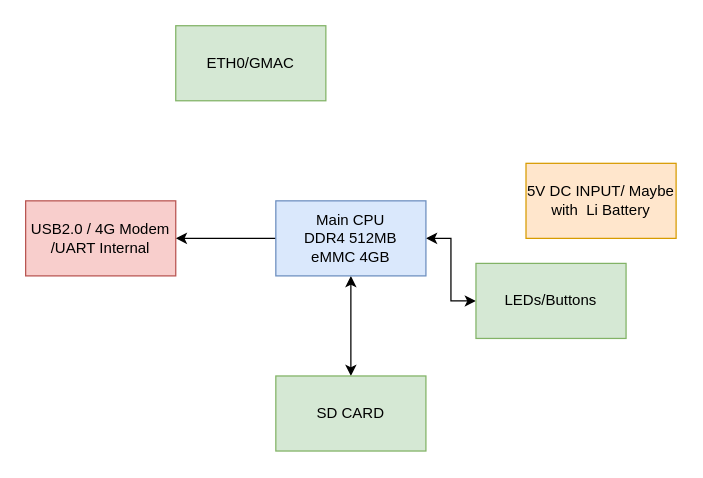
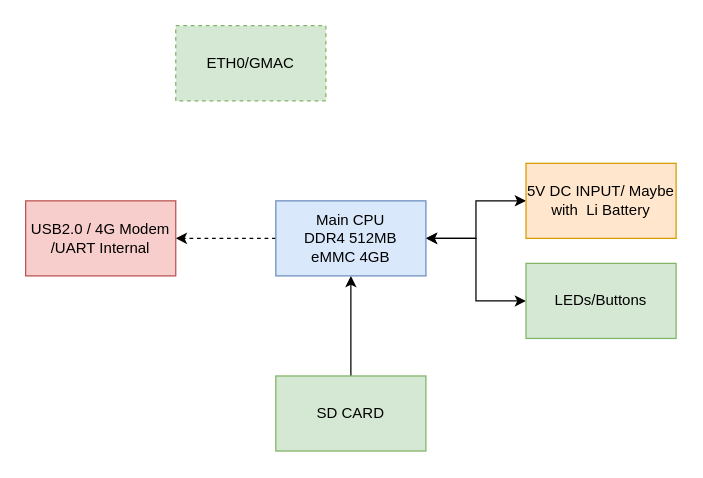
(251, 63) -> (251, 63)
none -> (479, 201)
(229, 238) -> (229, 238)
(551, 301) -> (601, 301)
(351, 366) -> (351, 369)
